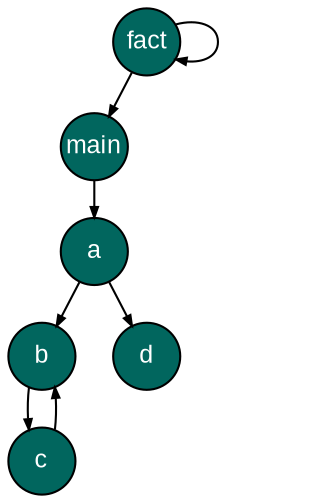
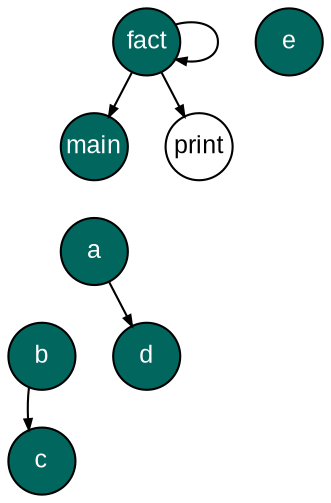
none -> (289, 42)
none -> (199, 147)
(94, 194) -> none
(70, 299) -> none
(56, 414) -> none
